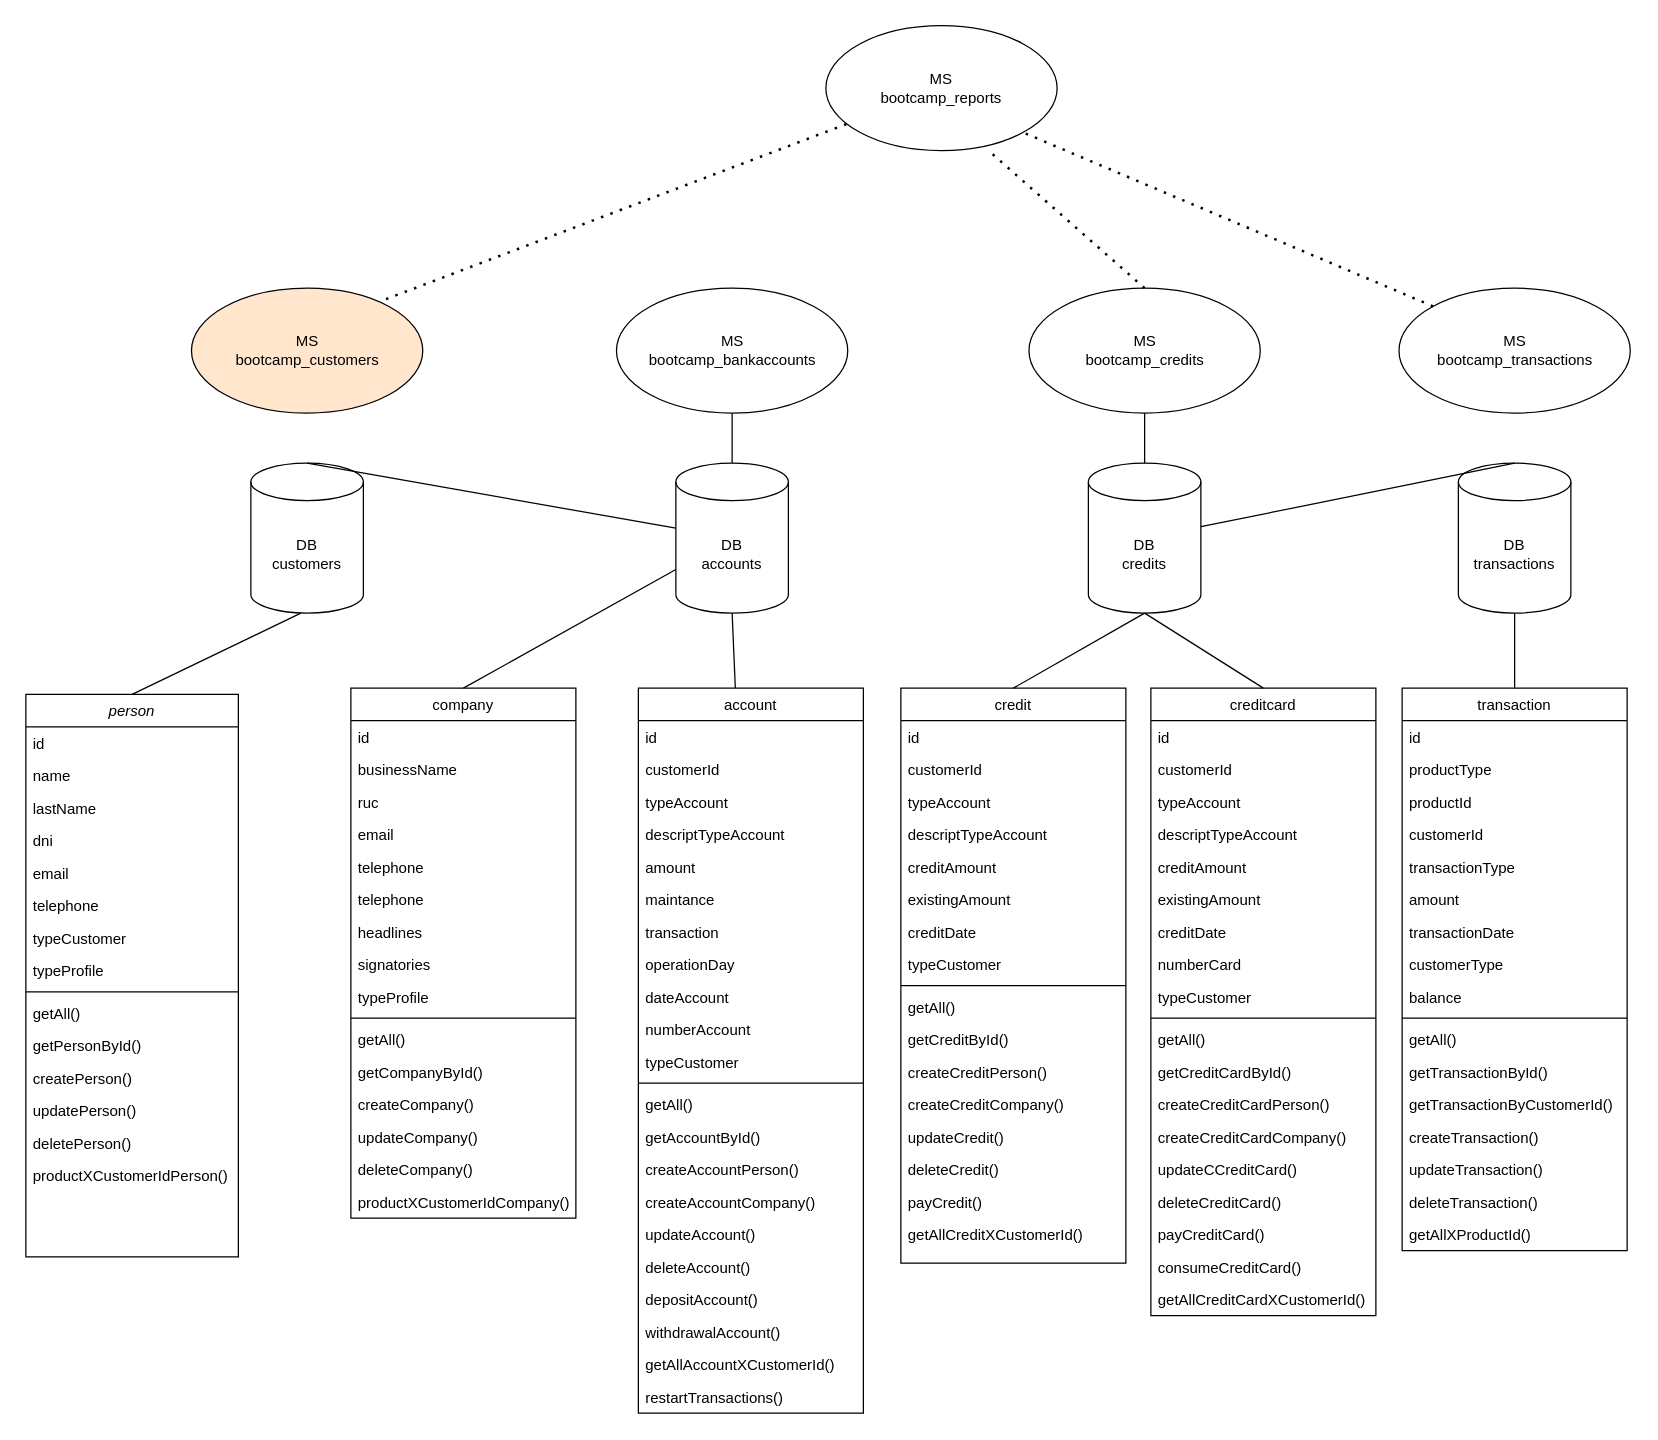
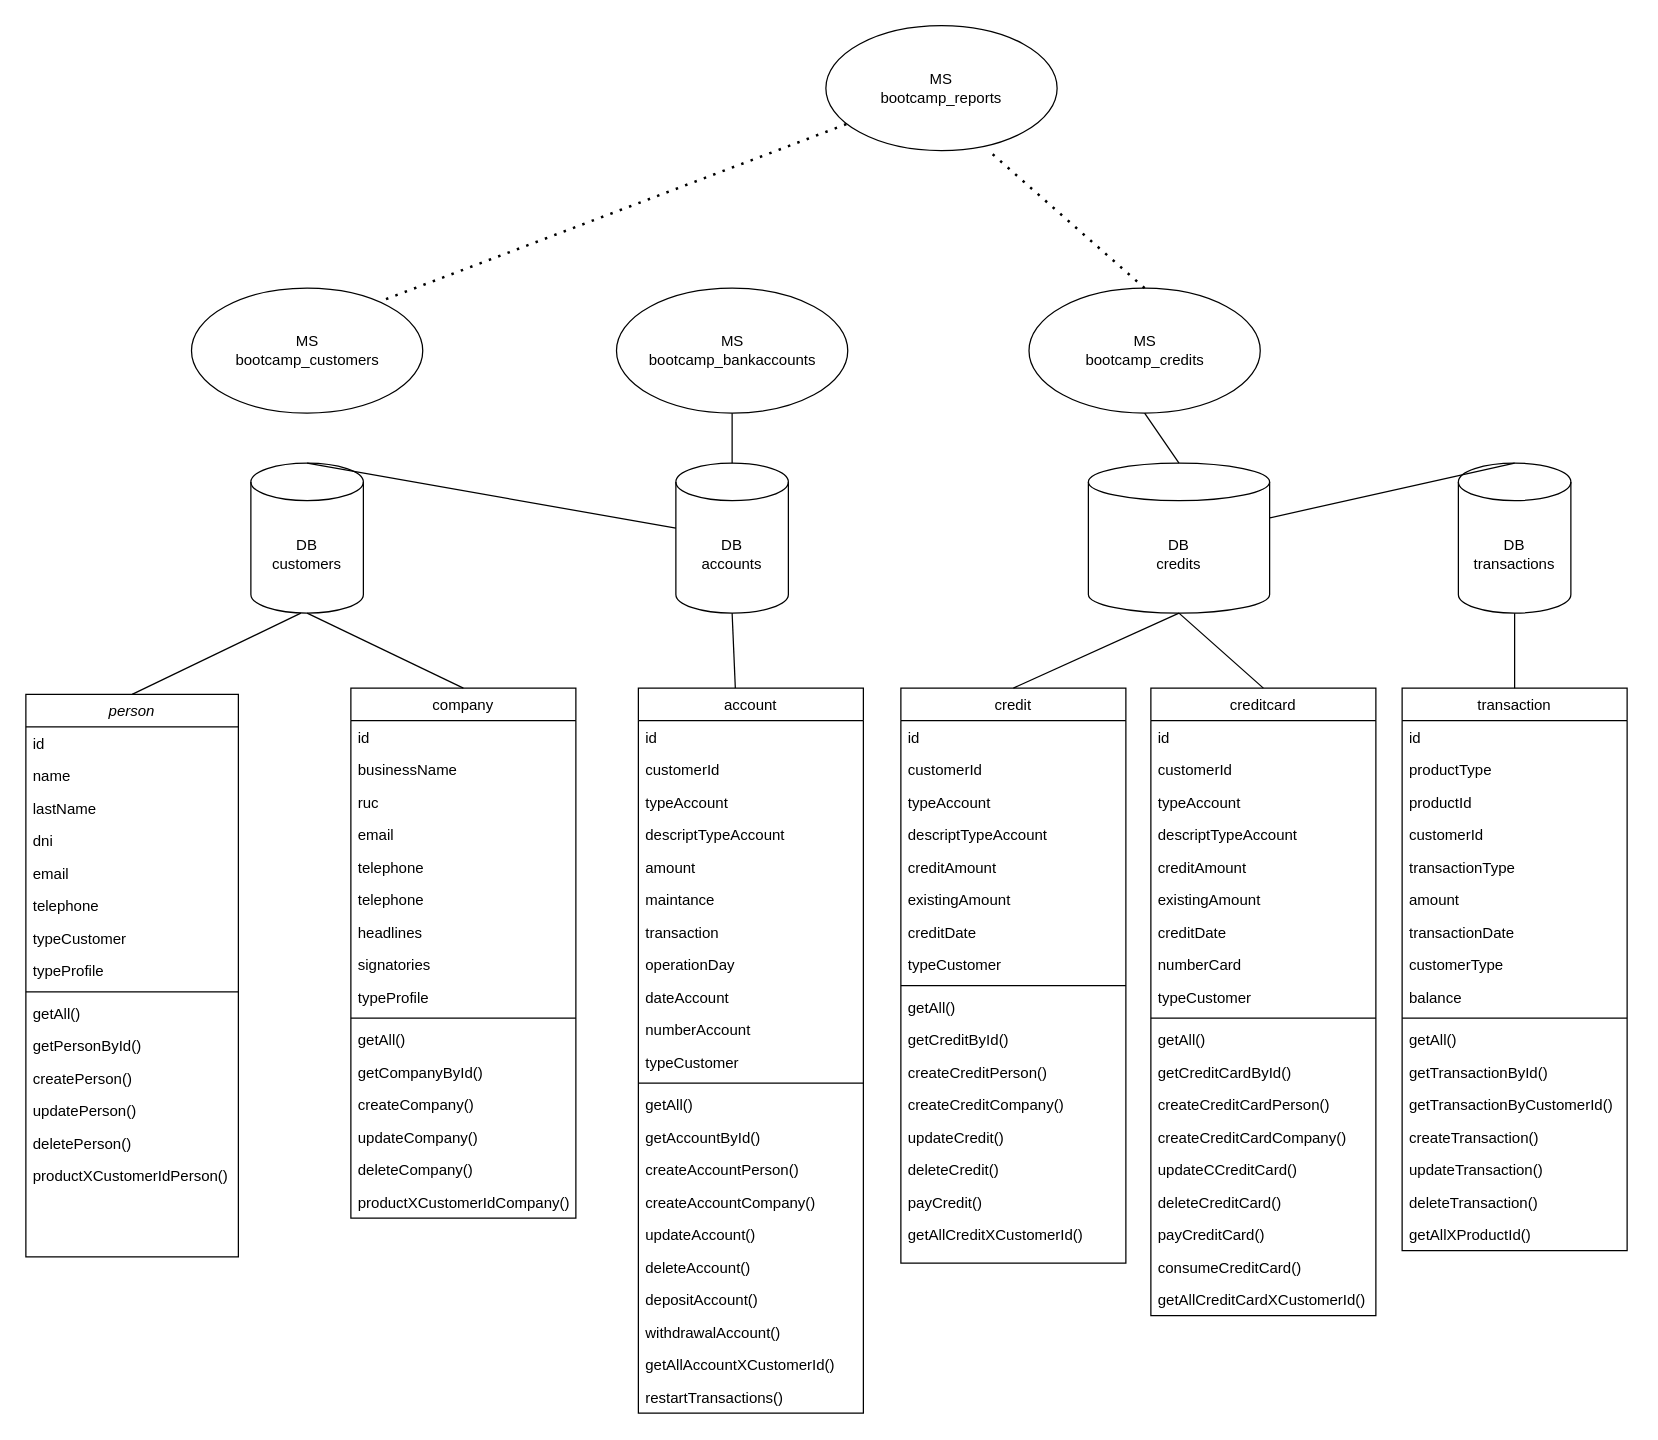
(1228, 220) -> none
(307, 351) -> (307, 351)
(1514, 351) -> none
(1144, 538) -> (1179, 538)
(569, 629) -> (385, 651)
